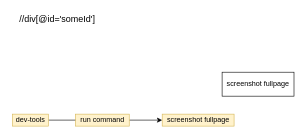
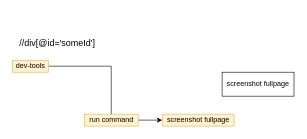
(60, 18) -> (60, 42)
(30, 120) -> (30, 66)
(102, 120) -> (111, 120)
